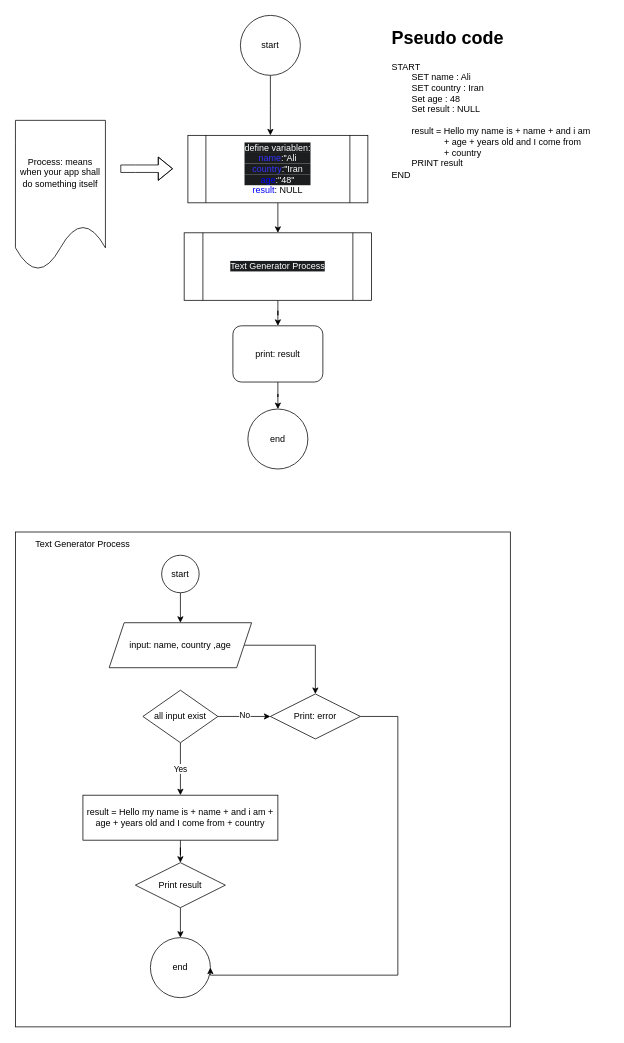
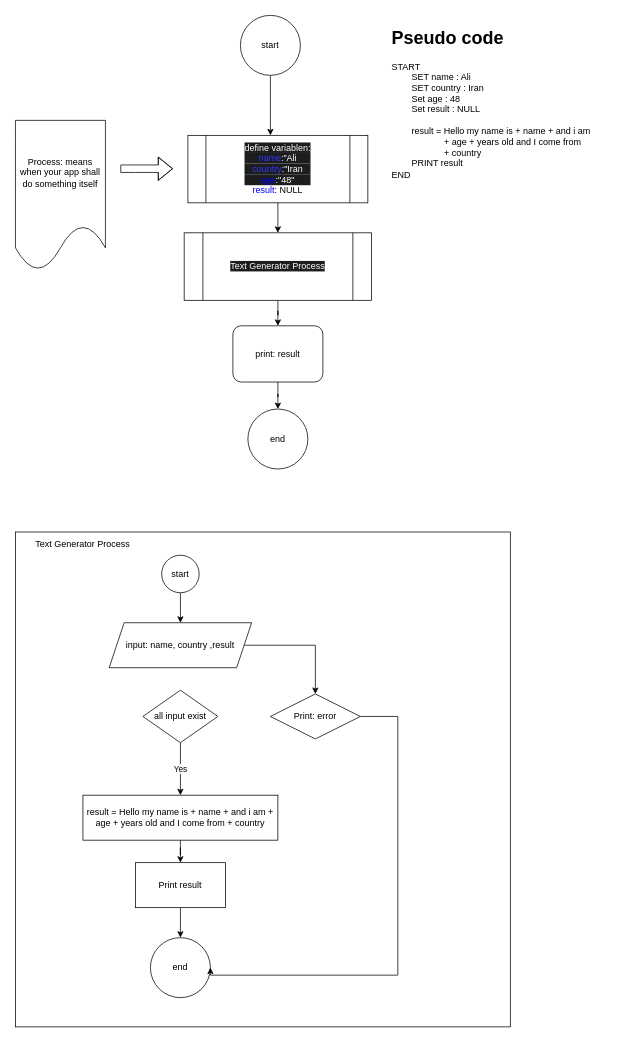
(180, 645) -> (180, 645)
(241, 717) -> none
(180, 885) -> (180, 885)
